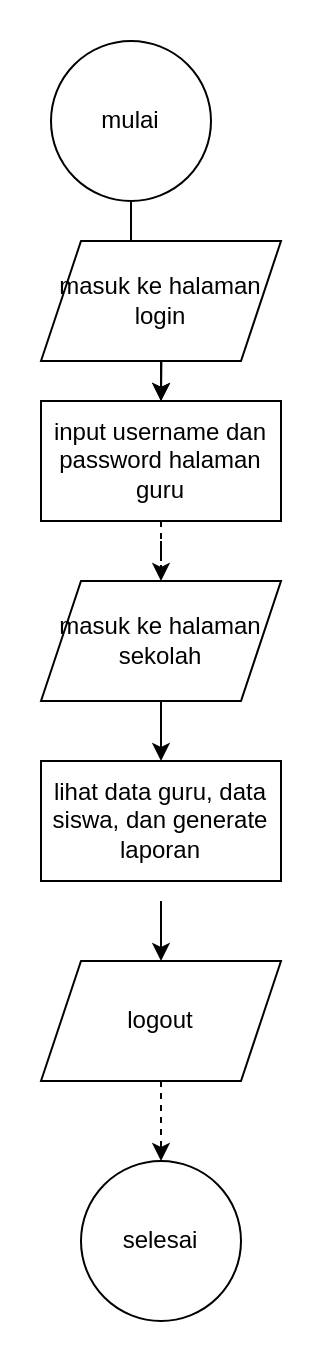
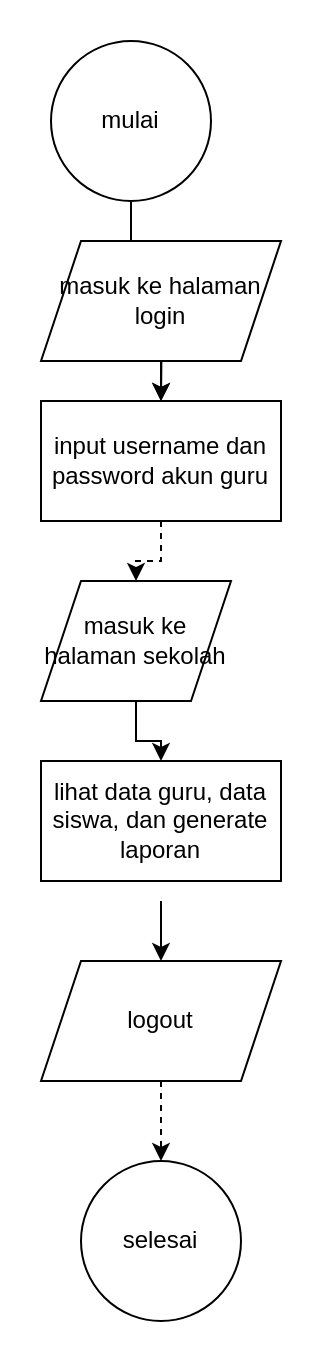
(161, 461) -> (161, 461)
(161, 641) -> (136, 641)
